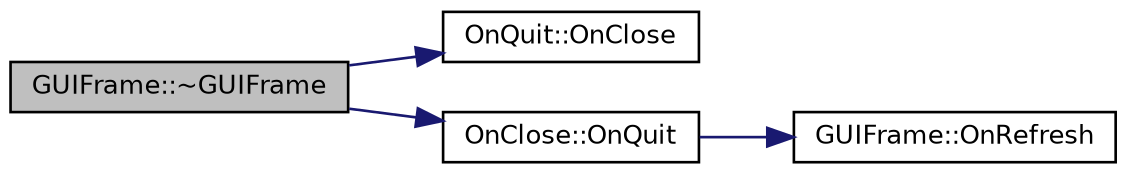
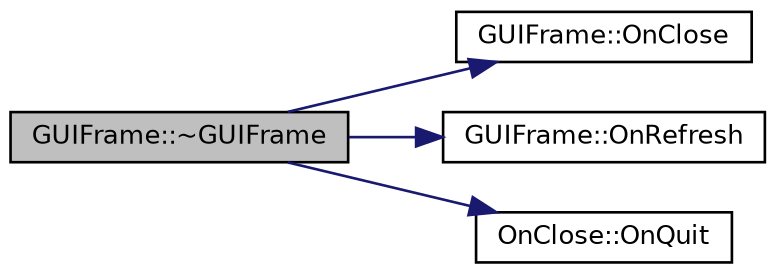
(571, 37) -> (604, 37)
(733, 137) -> (382, 137)
